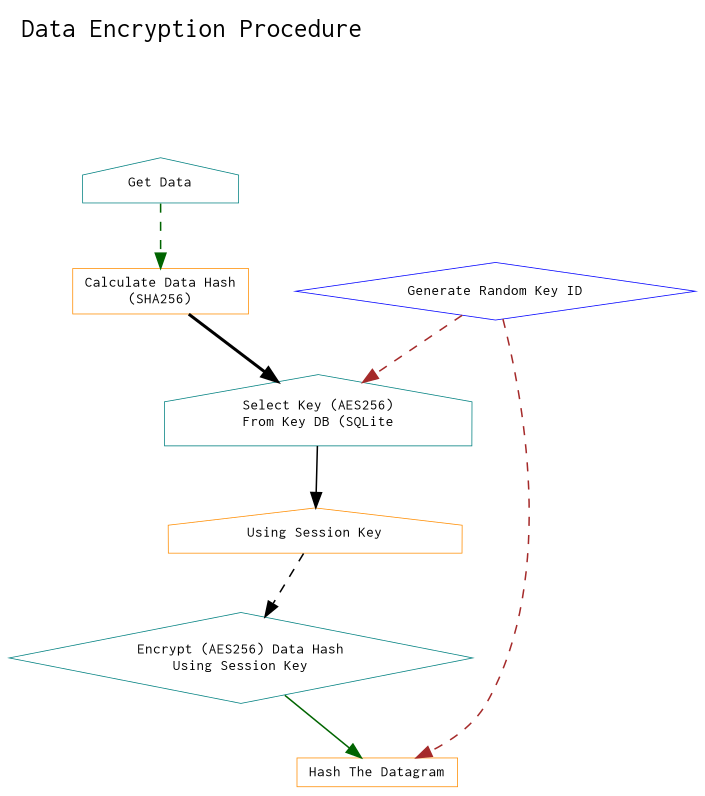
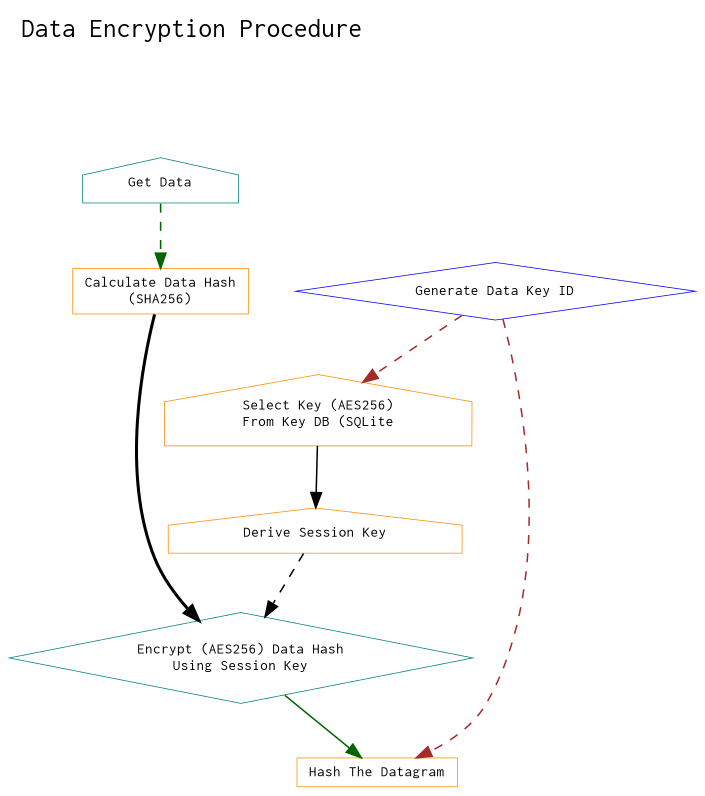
(495, 291) -> (495, 291)
(227, 343) -> (137, 467)
(318, 414) -> (318, 414)
(315, 533) -> (315, 533)
